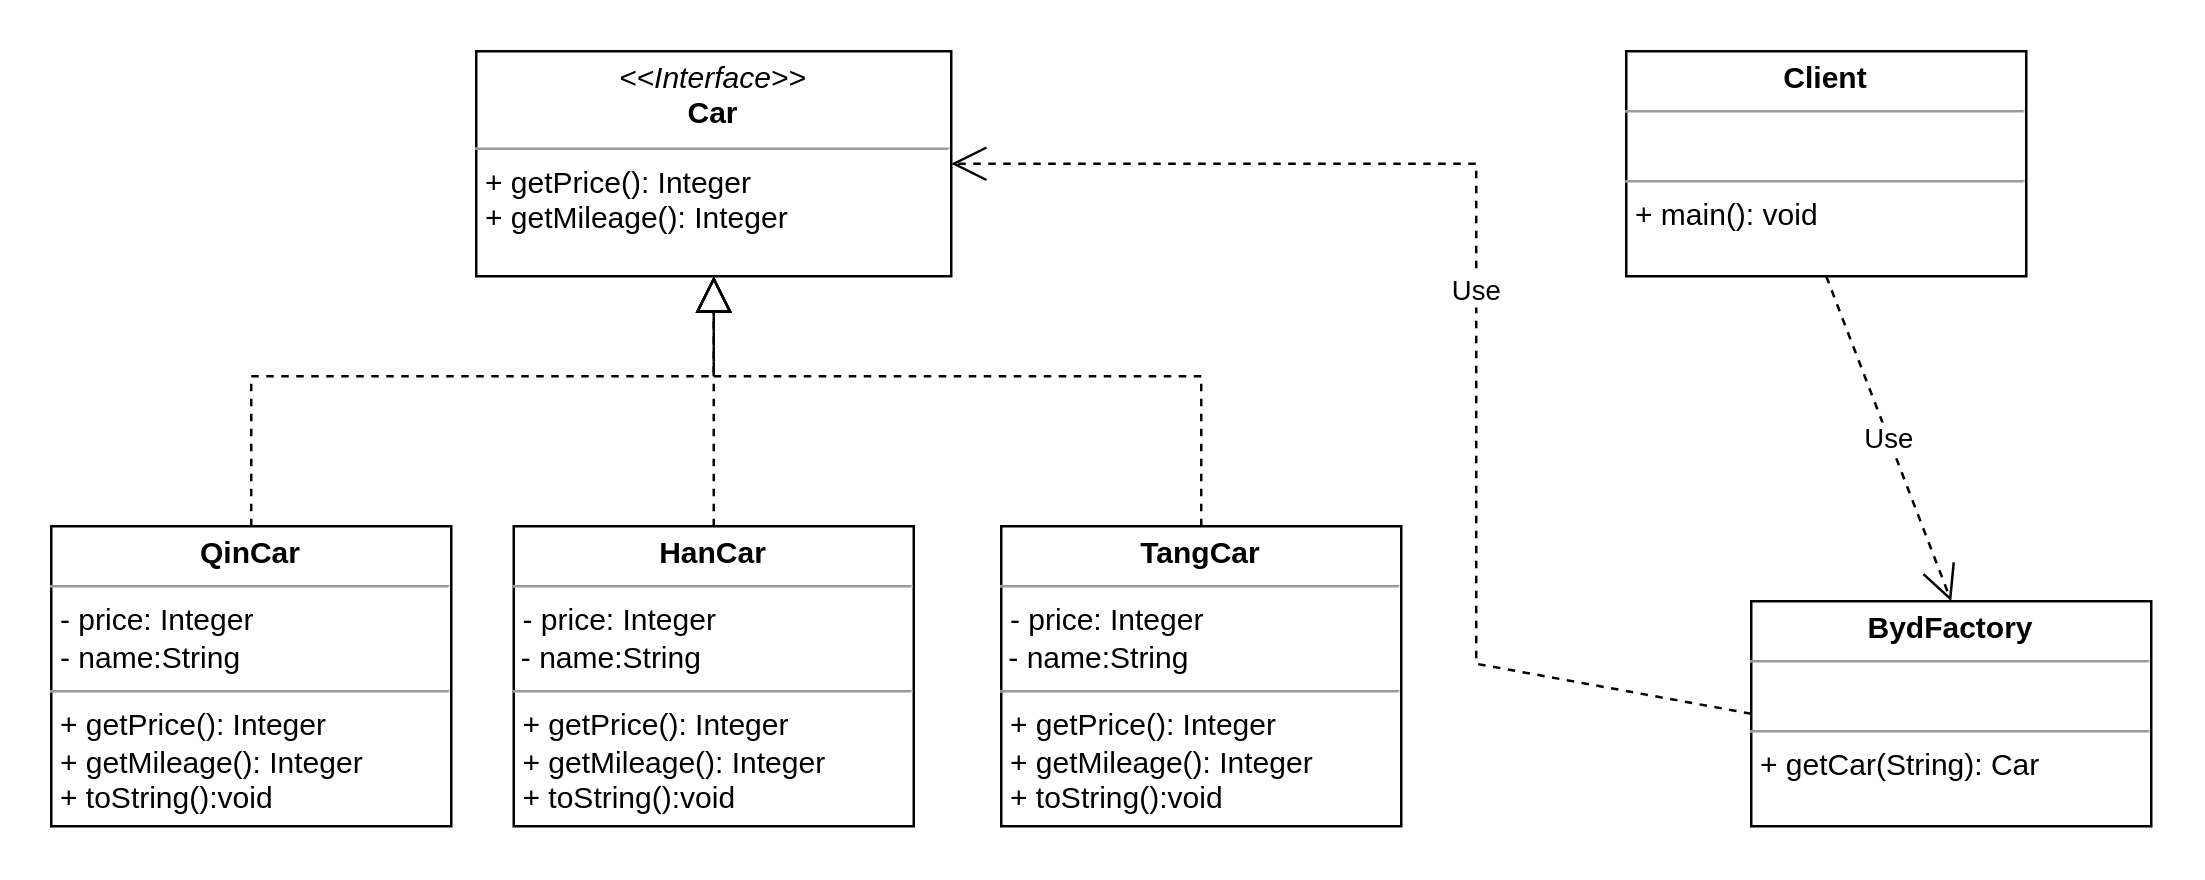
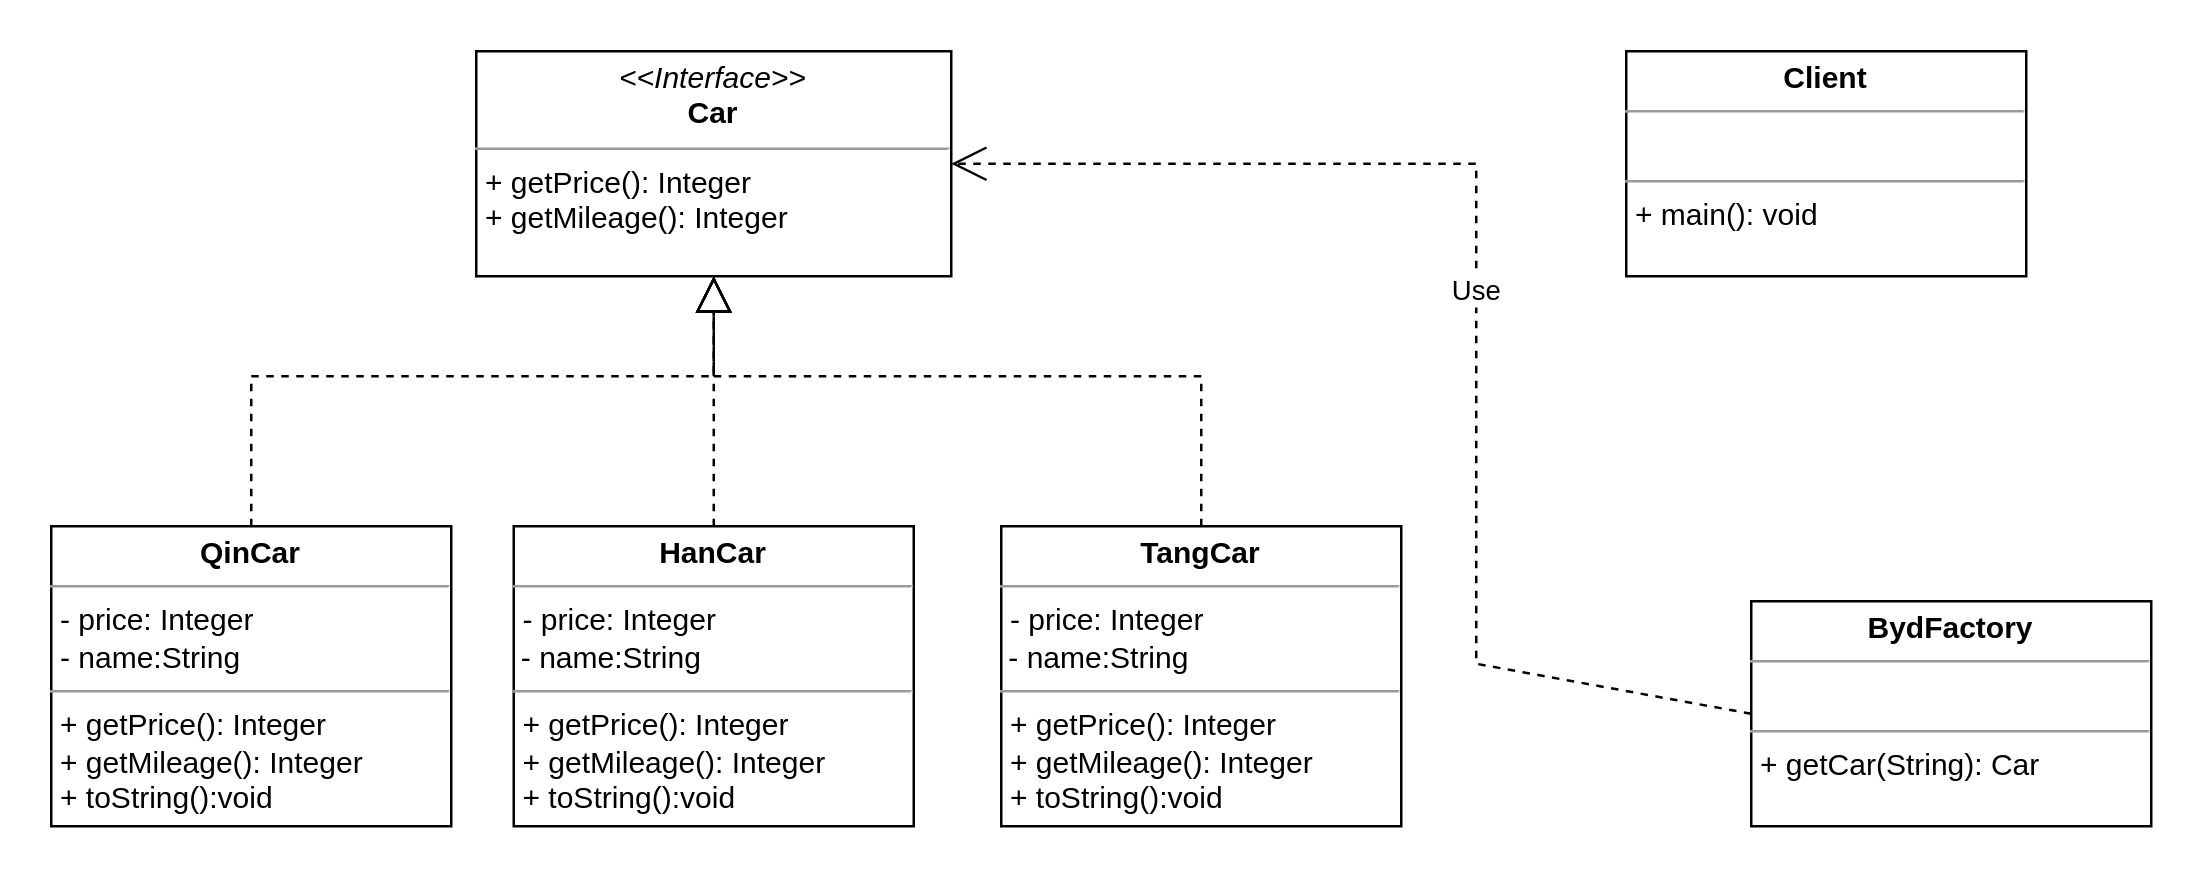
(1917, 513) -> none
